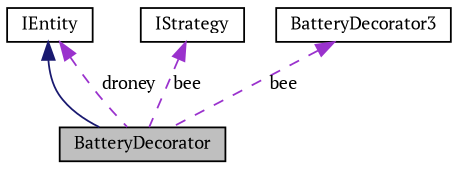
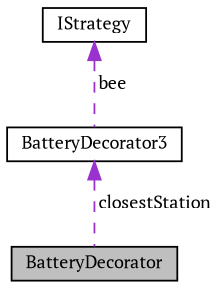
(50, 25) -> none
(282, 85) -> (153, 204)
(164, 93) -> (94, 94)
